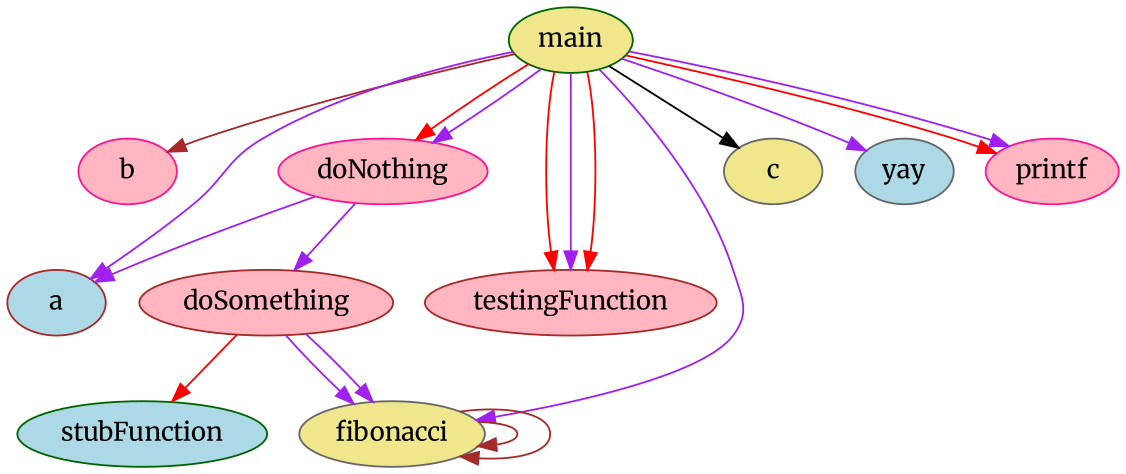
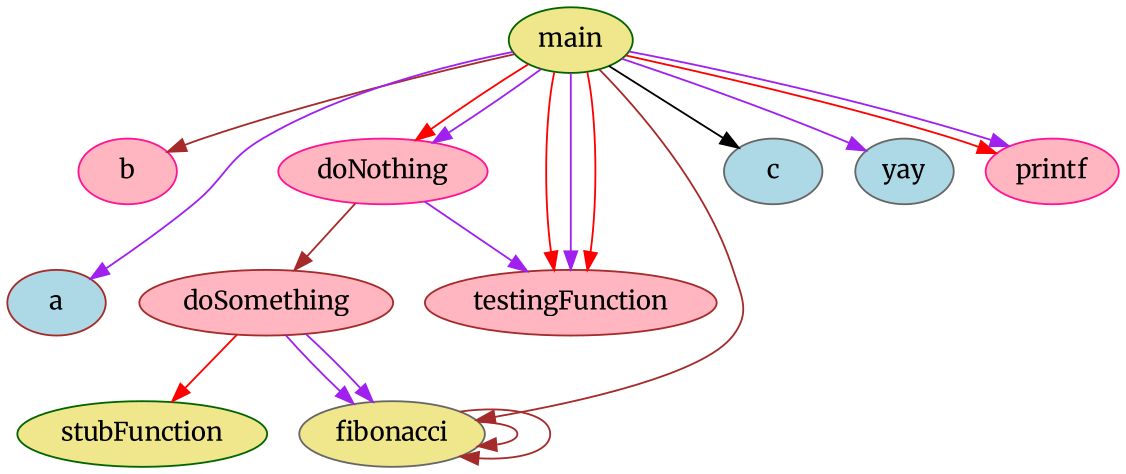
(773, 171) -> (773, 171)
(331, 230) -> (331, 230)
(213, 234) -> (468, 231)
(743, 309) -> (743, 309)
(142, 434) -> (142, 434)
